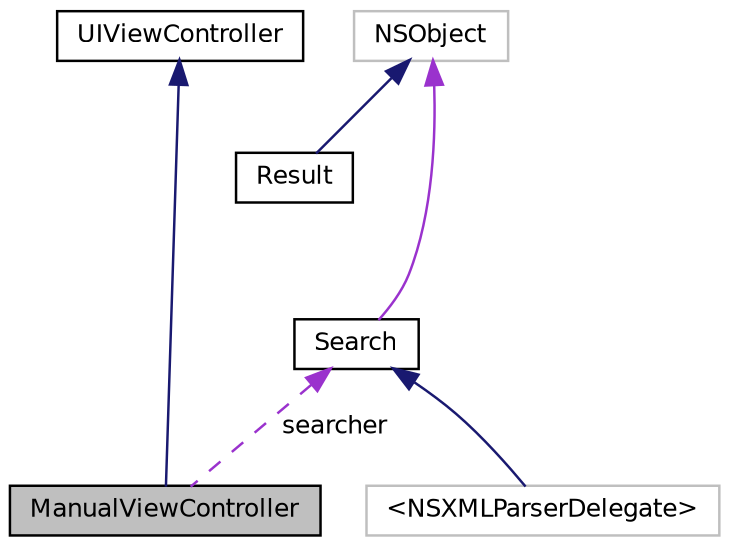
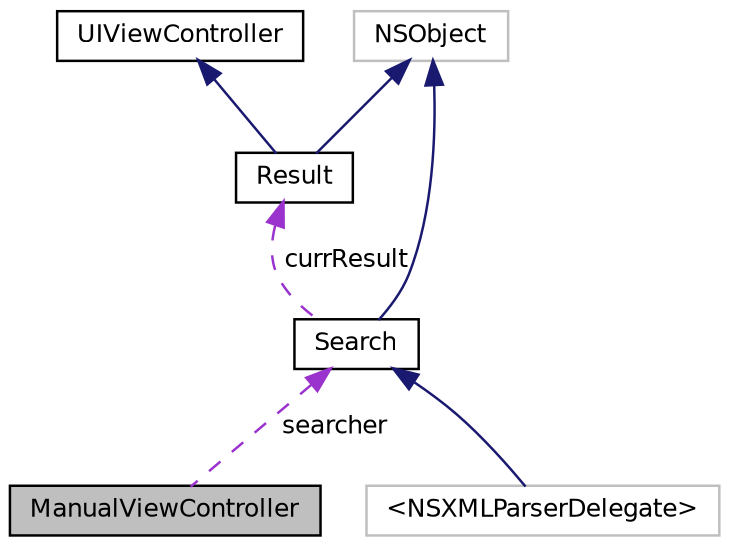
(427, 208) -> (427, 208)
none -> (280, 280)
(172, 286) -> (245, 116)
